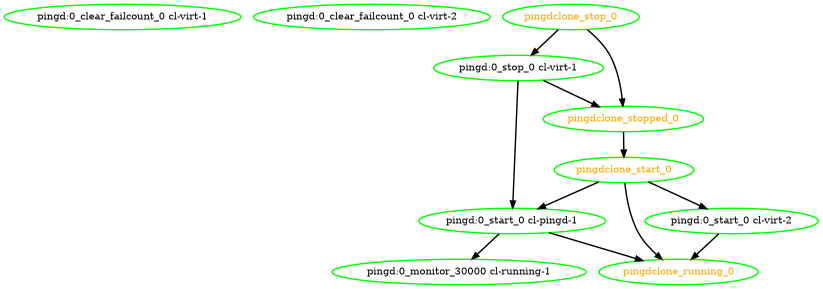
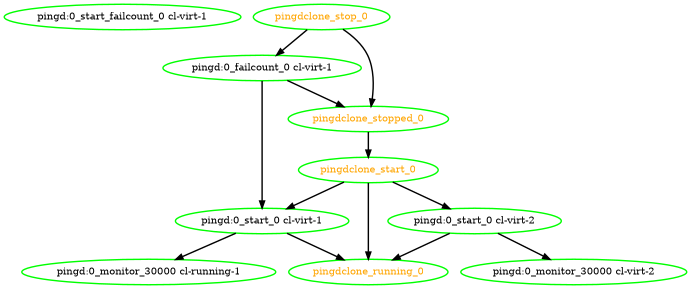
(123, 17) -> (123, 17)
(372, 17) -> none
(519, 68) -> (262, 68)
(512, 221) -> (262, 221)
none -> (574, 272)
